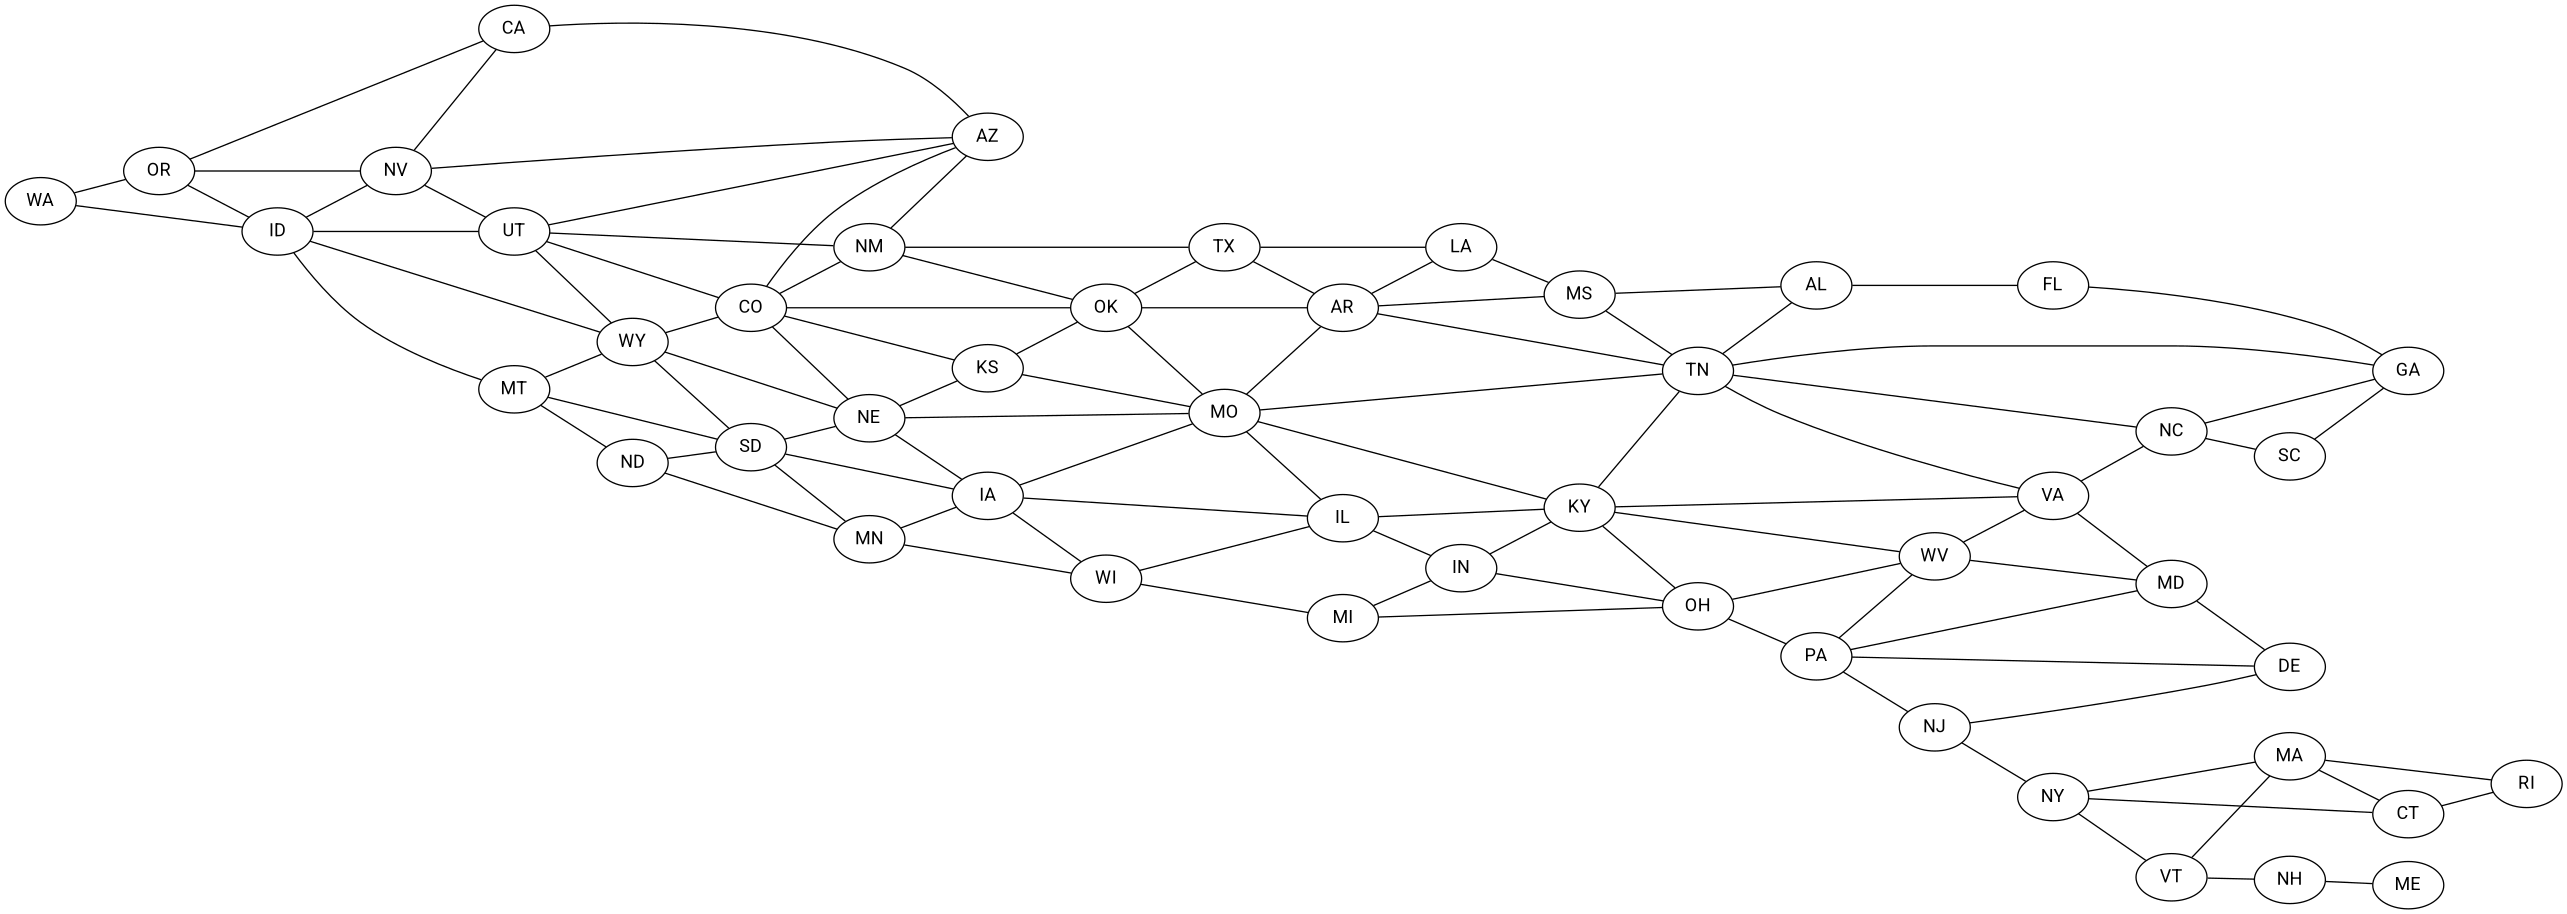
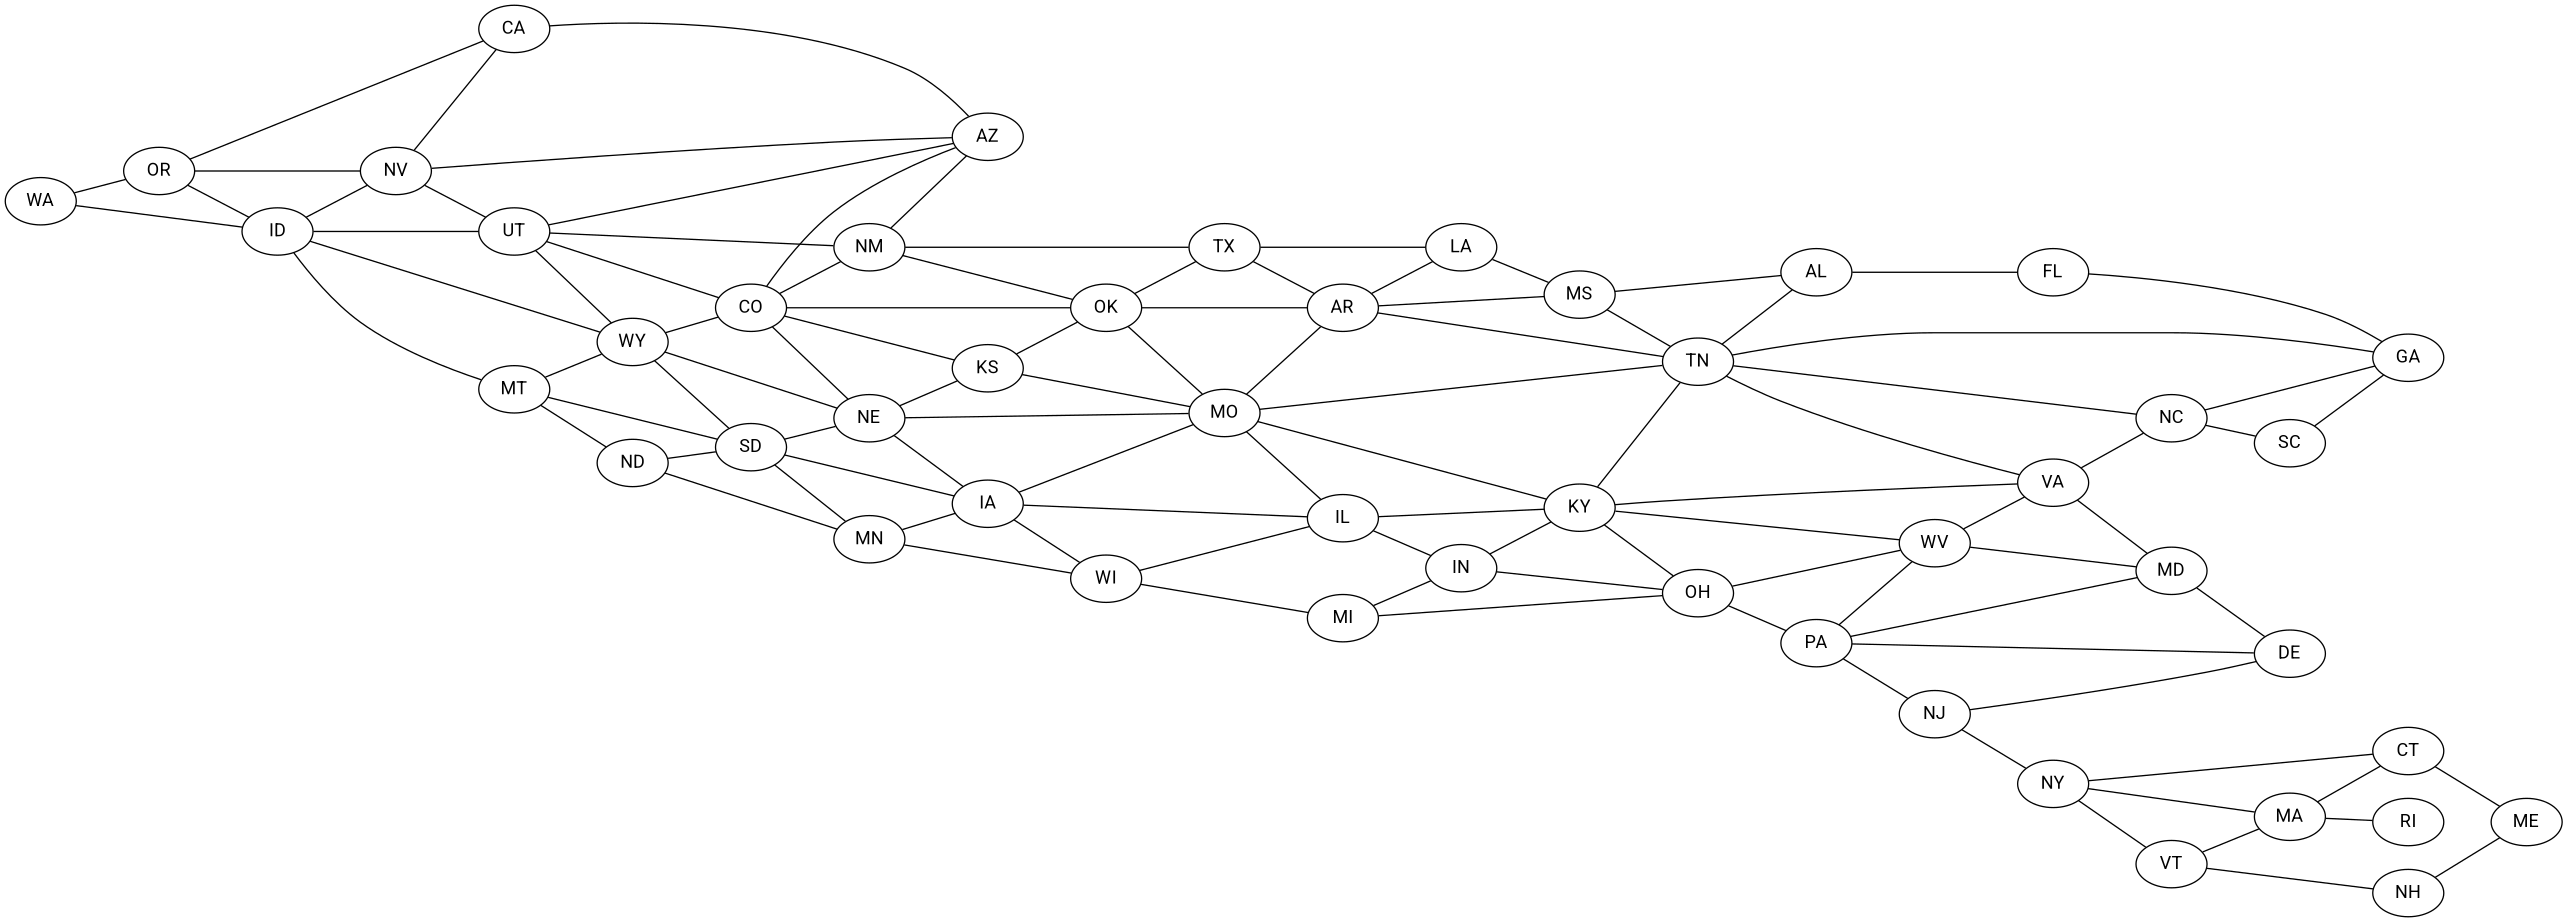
(2468, 799) -> (2467, 787)
